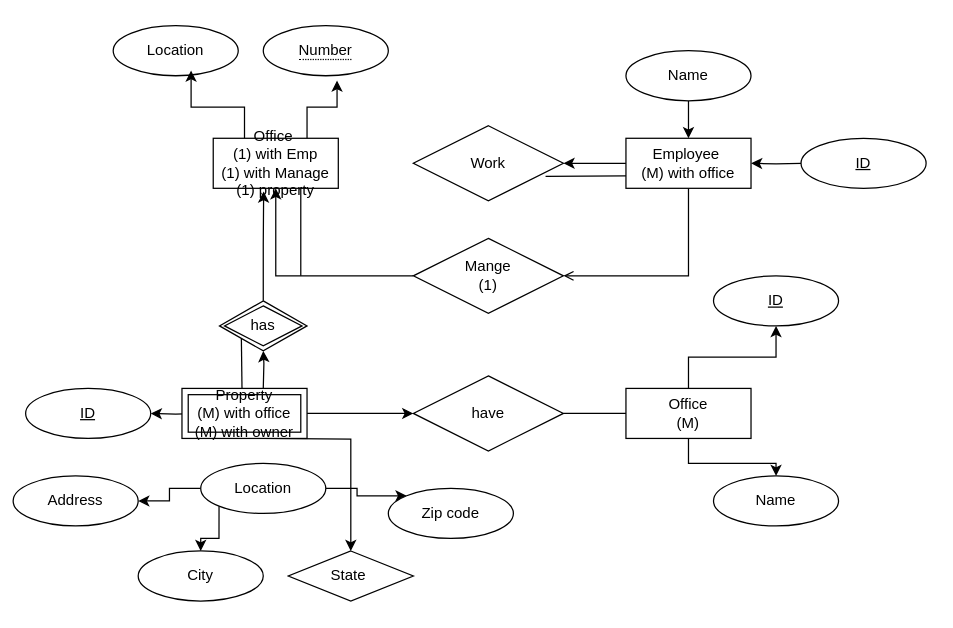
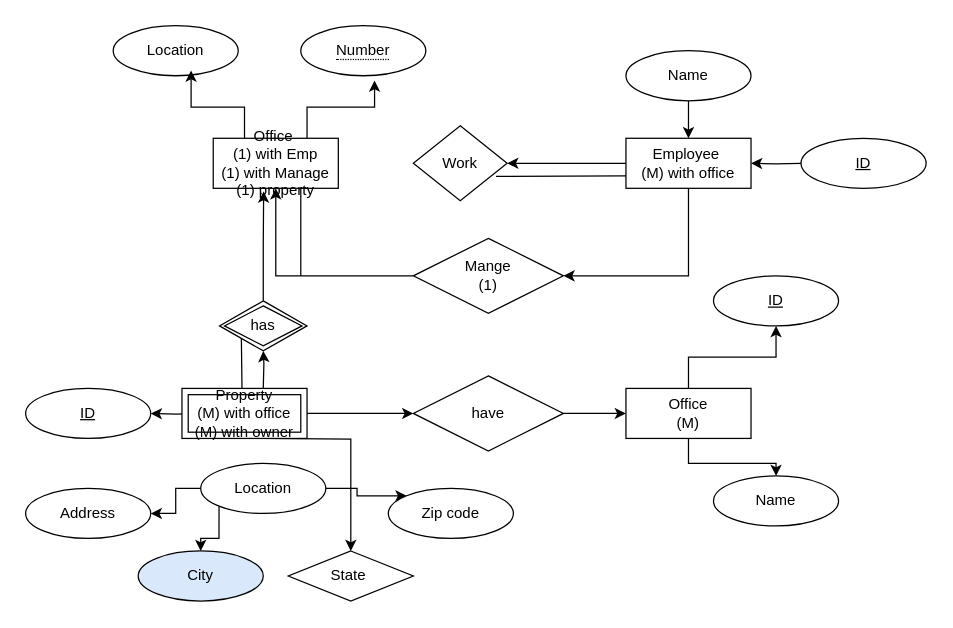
(326, 51) -> (363, 51)
(488, 163) -> (460, 163)
(571, 276) -> (573, 276)
(619, 413) -> (616, 413)
(76, 501) -> (88, 513)
(201, 576) -> (201, 576)
